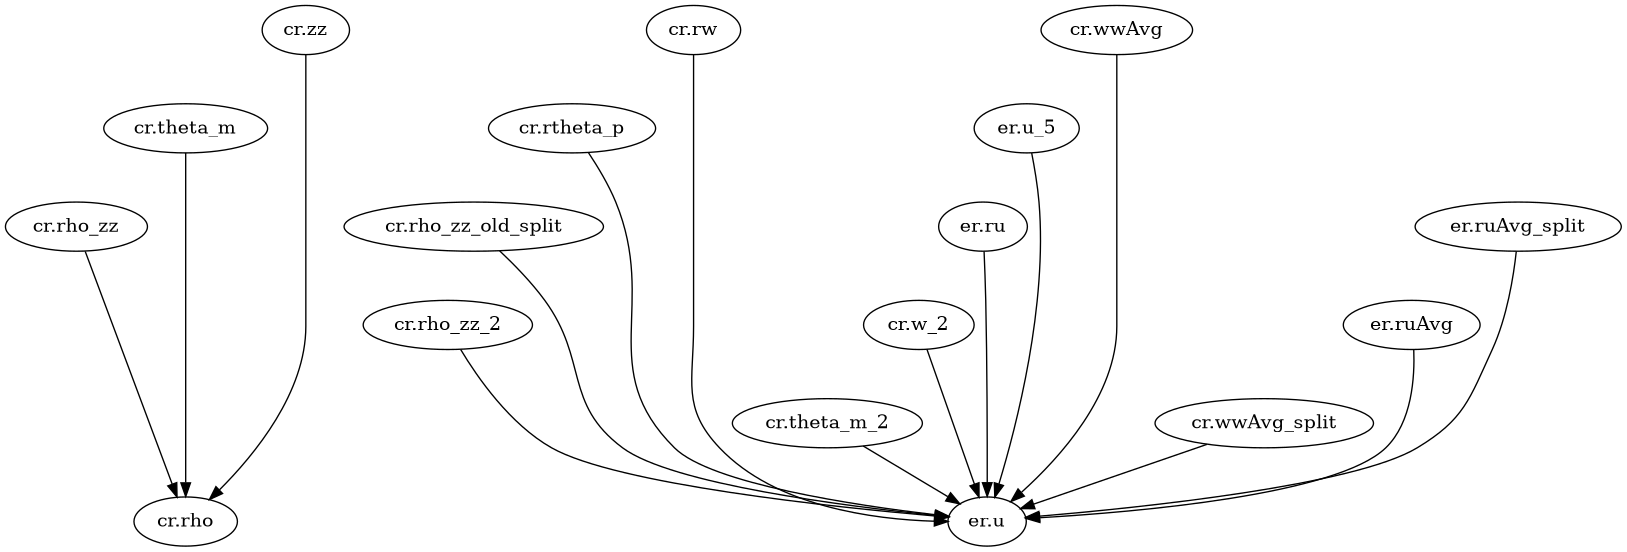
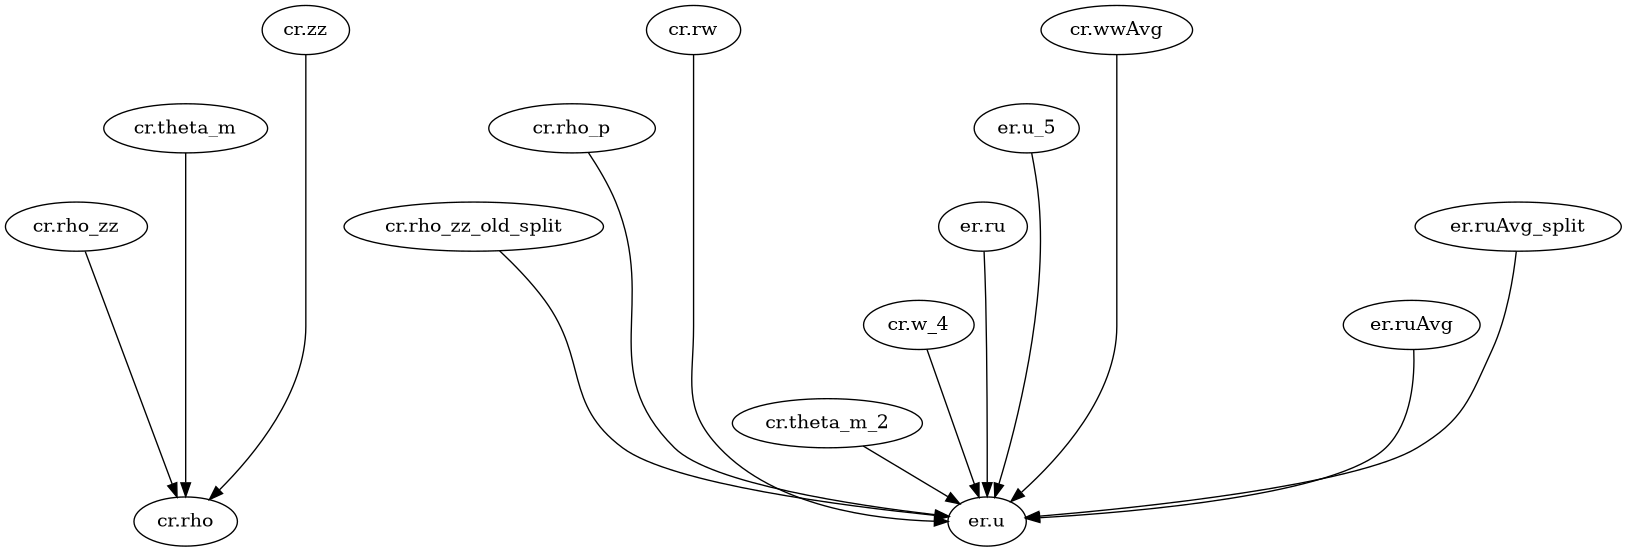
(572, 128) -> (572, 128)
(448, 325) -> none
(919, 325) -> (919, 325)
(1264, 423) -> none
